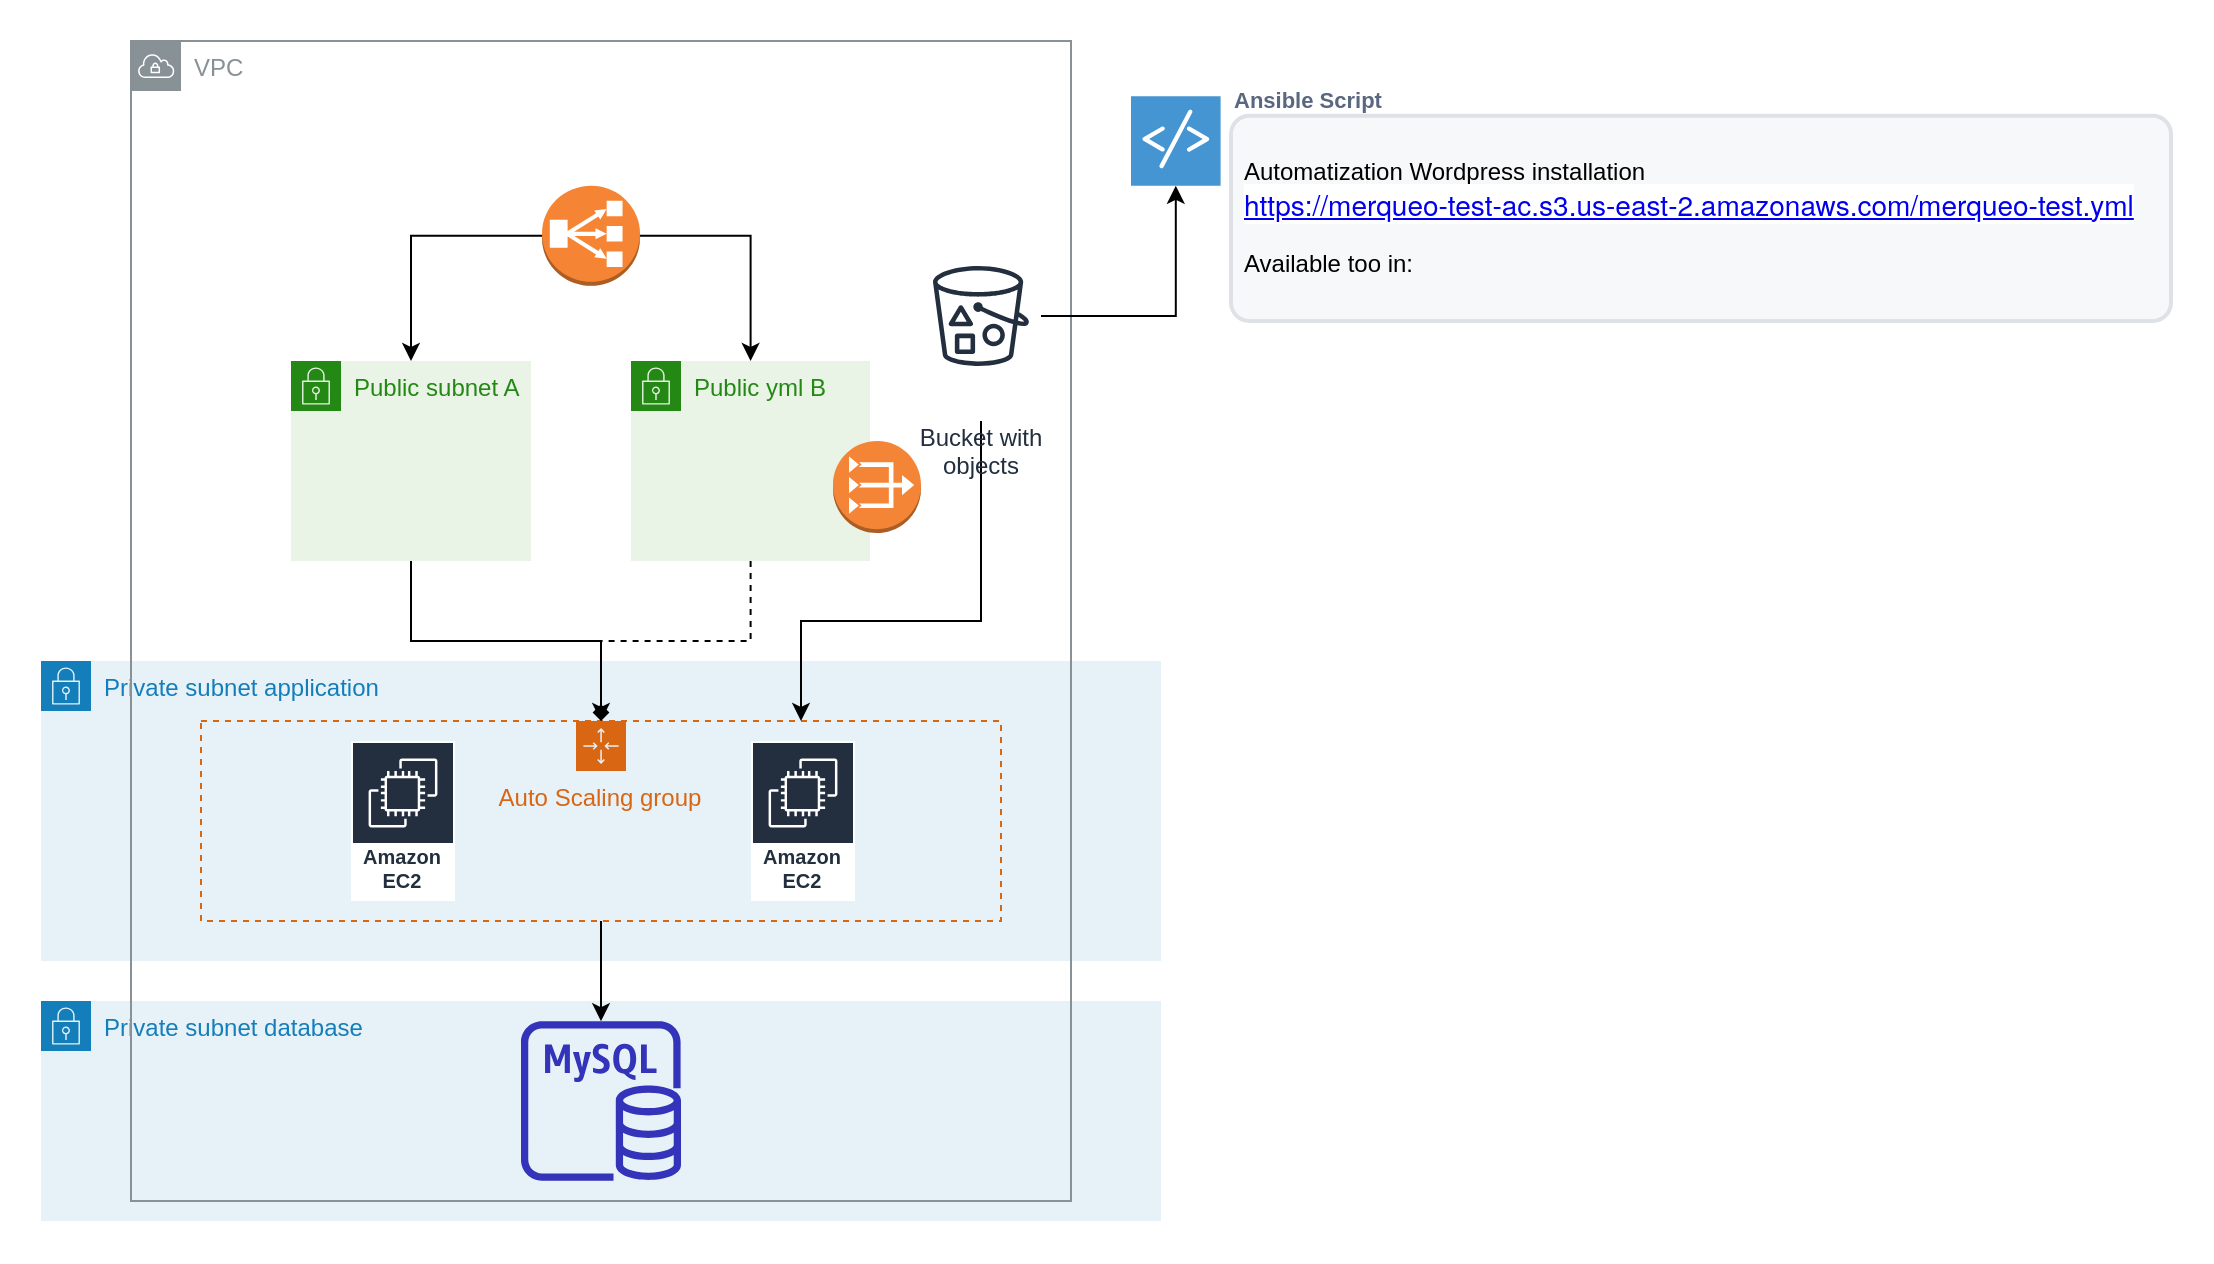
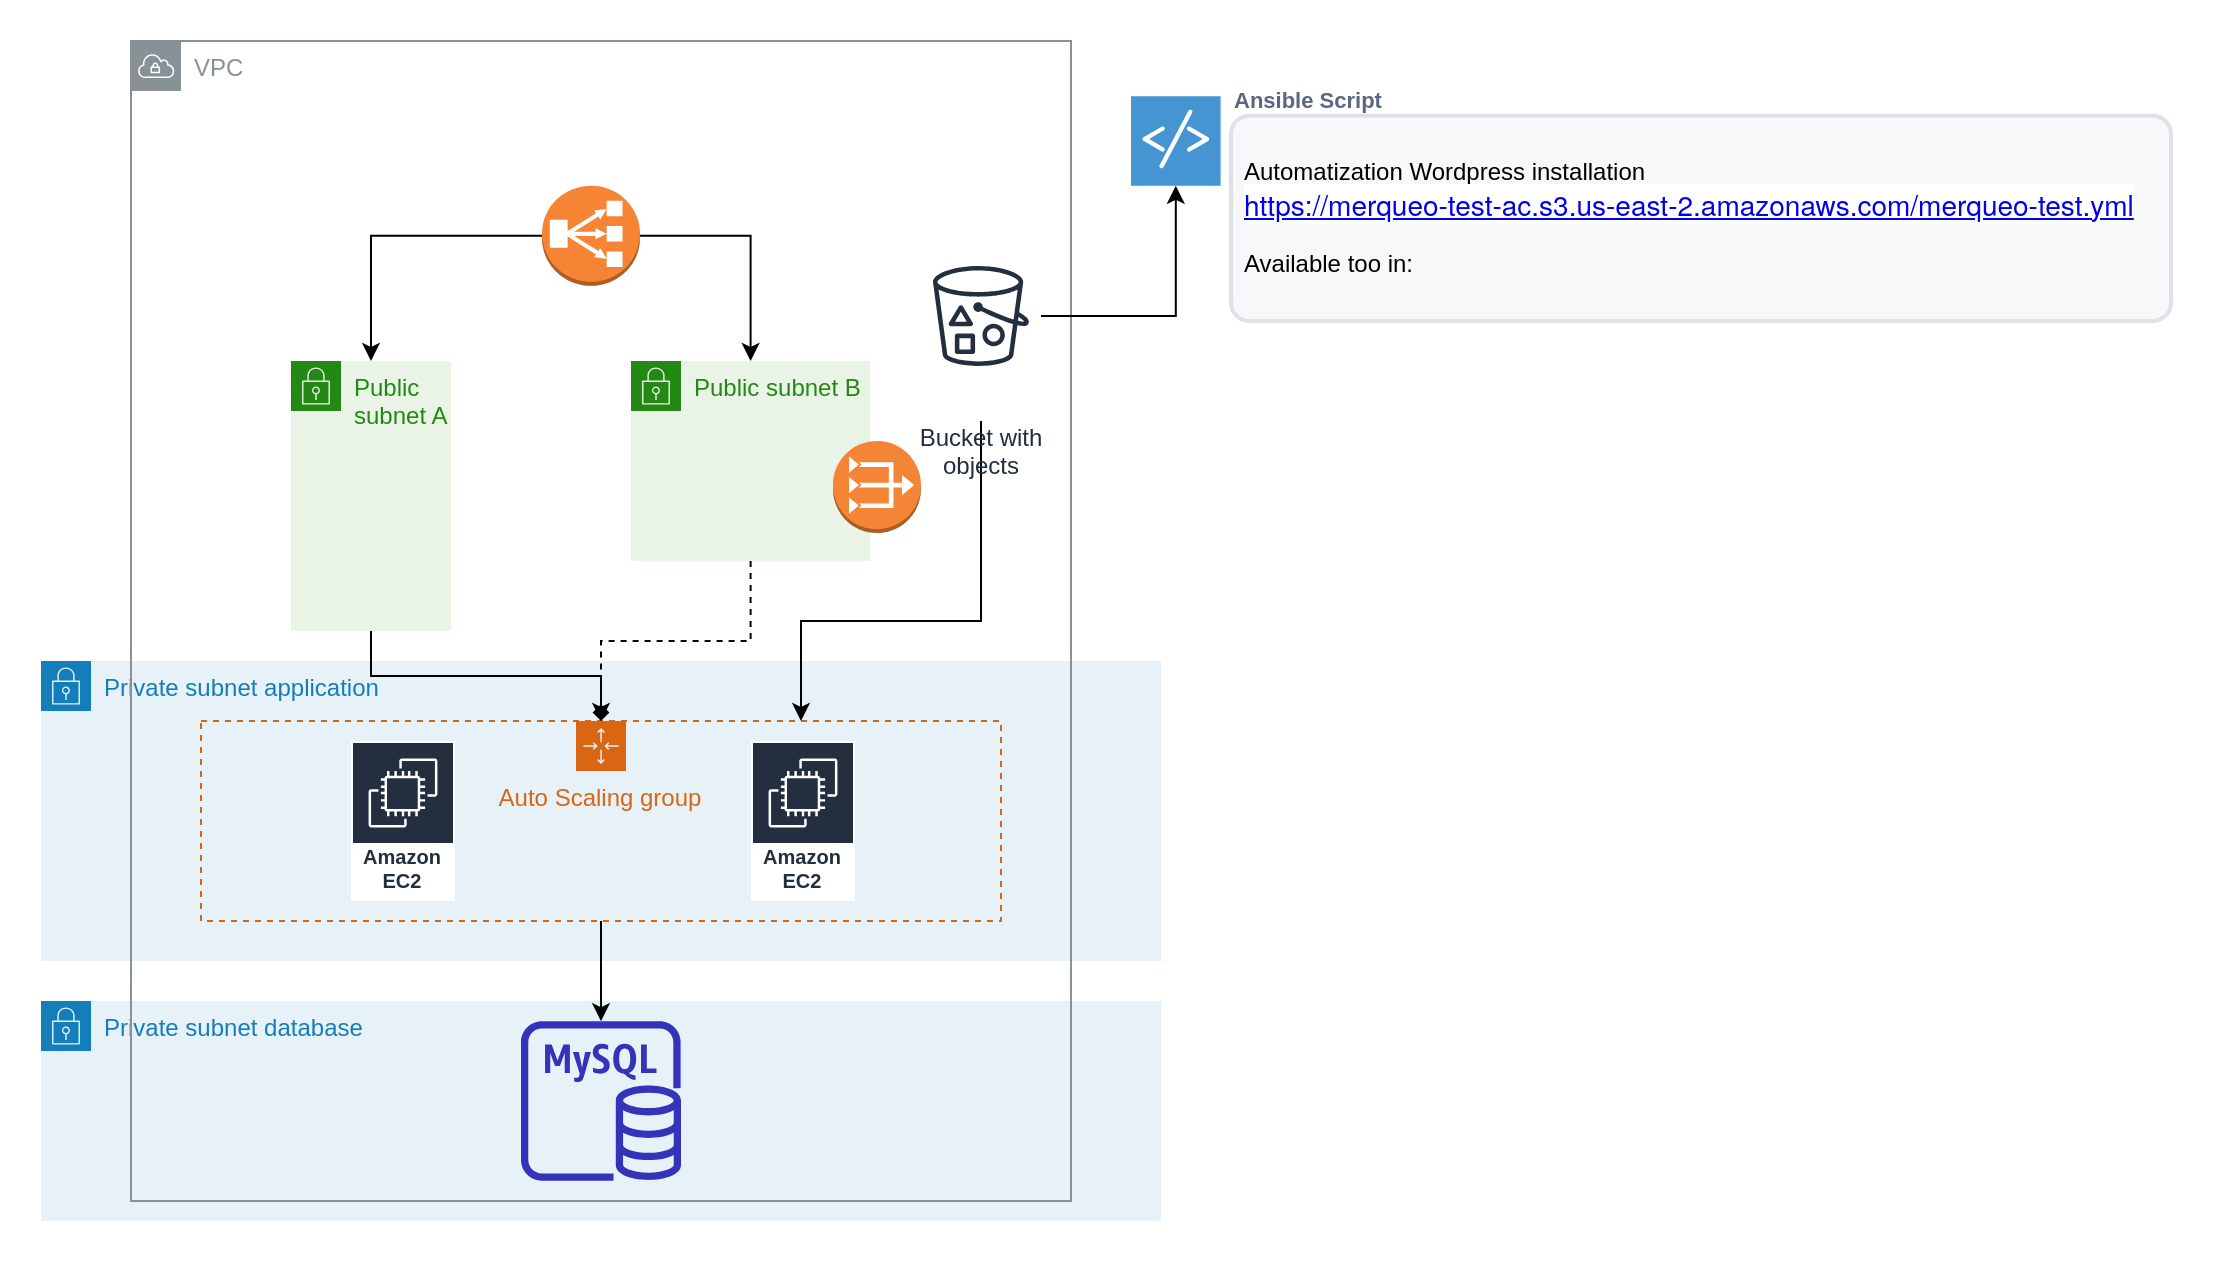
(760, 389) -> (783, 404)
(411, 461) -> (371, 496)
